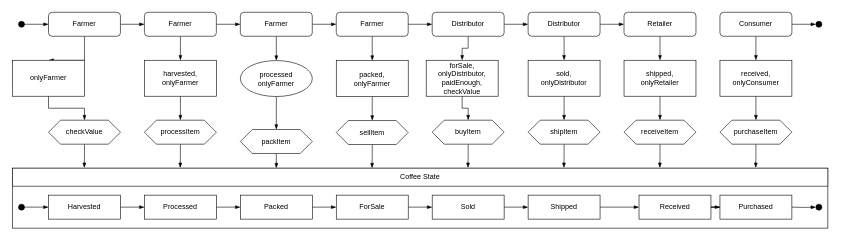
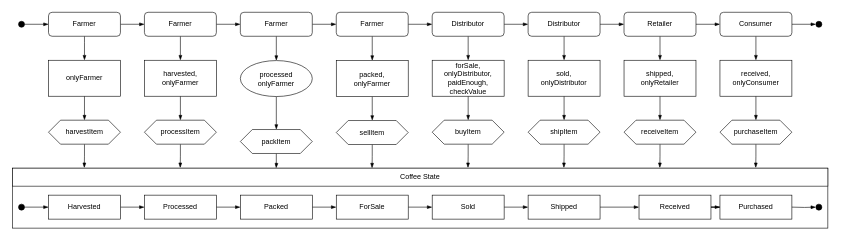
none -> (713, 24)
(48, 78) -> (84, 78)
(462, 78) -> (468, 78)
(84, 132) -> (84, 132)
